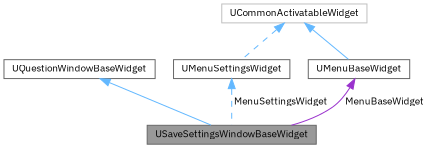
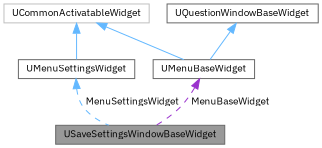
(259, 45) -> (77, 46)
(160, 104) -> (220, 45)
(324, 112) -> (178, 109)
